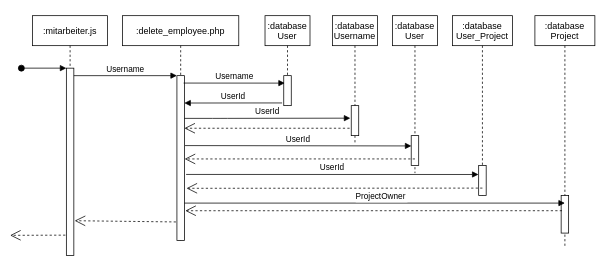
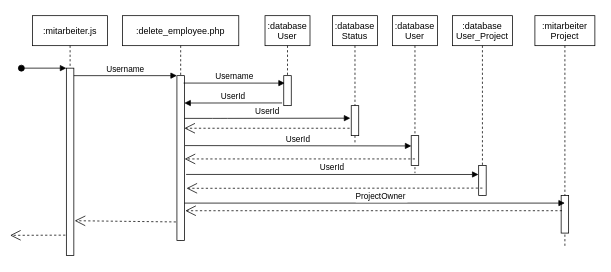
(355, 26) -> (355, 26)
(565, 26) -> (565, 26)
